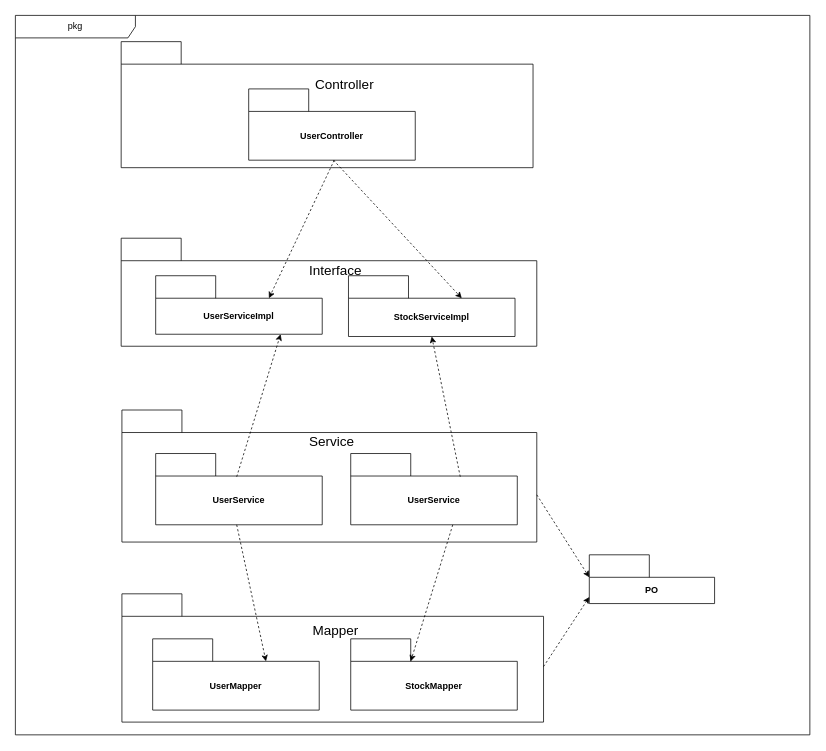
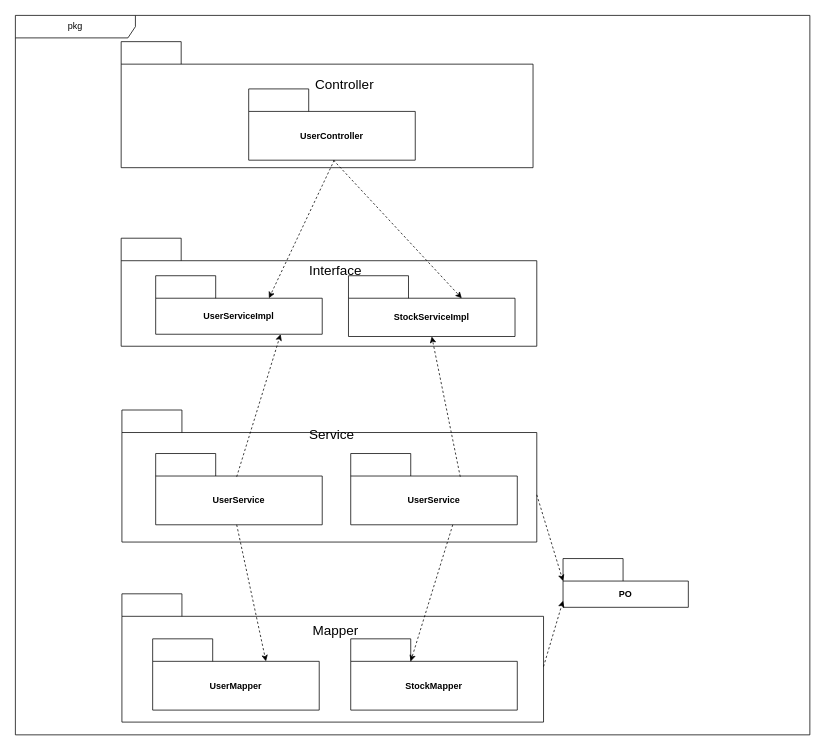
(332, 442) -> (332, 435)
(652, 579) -> (626, 583)
